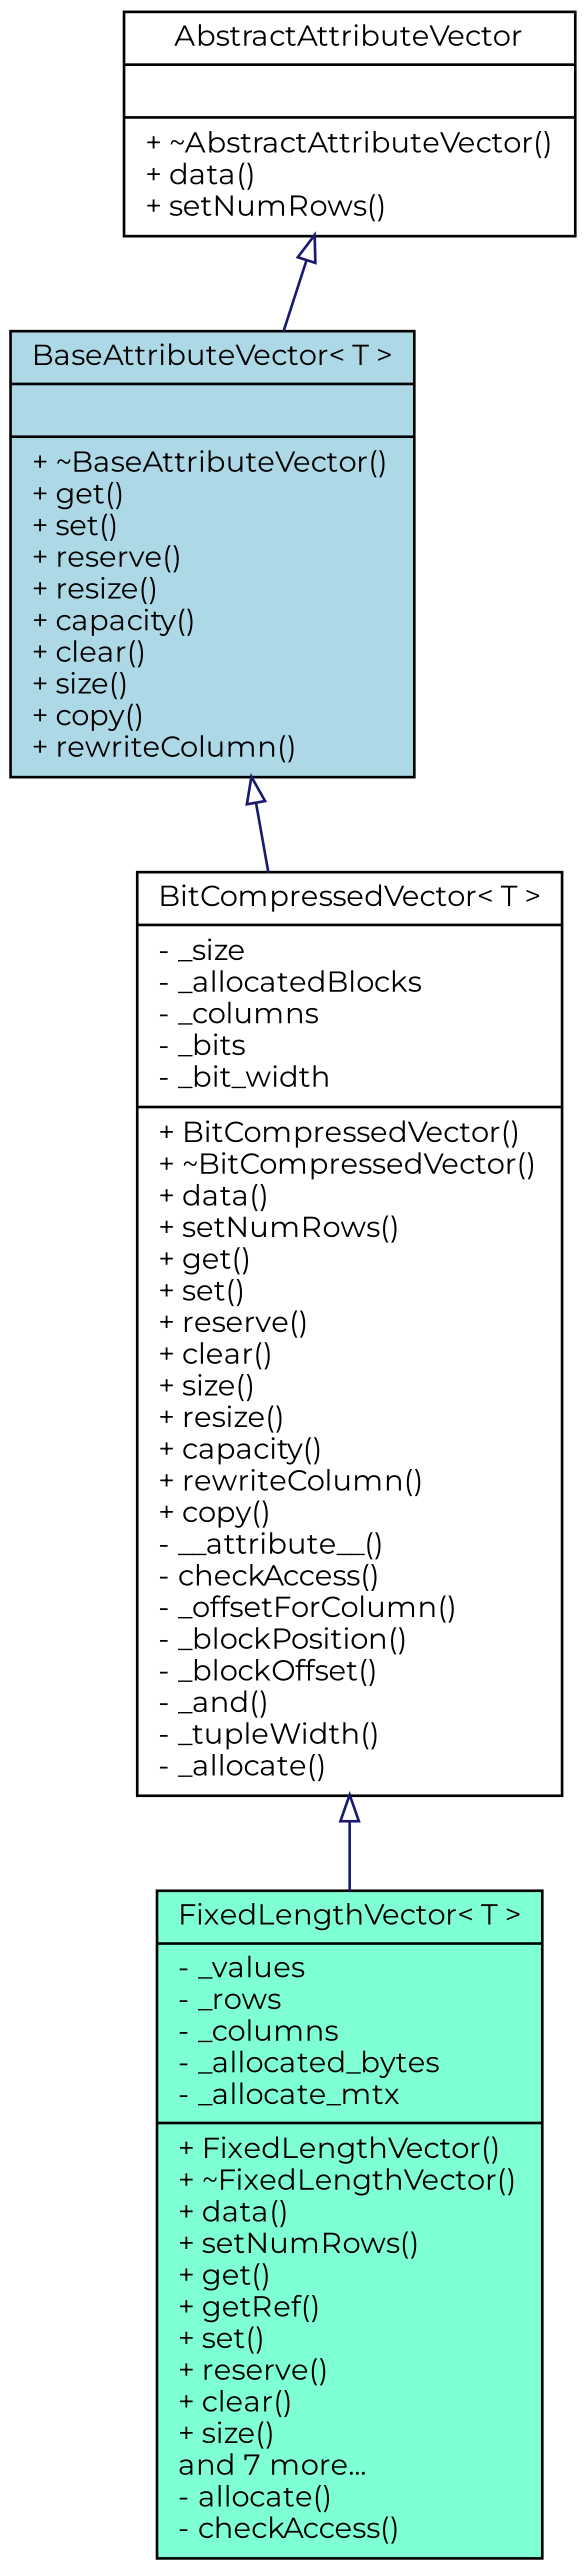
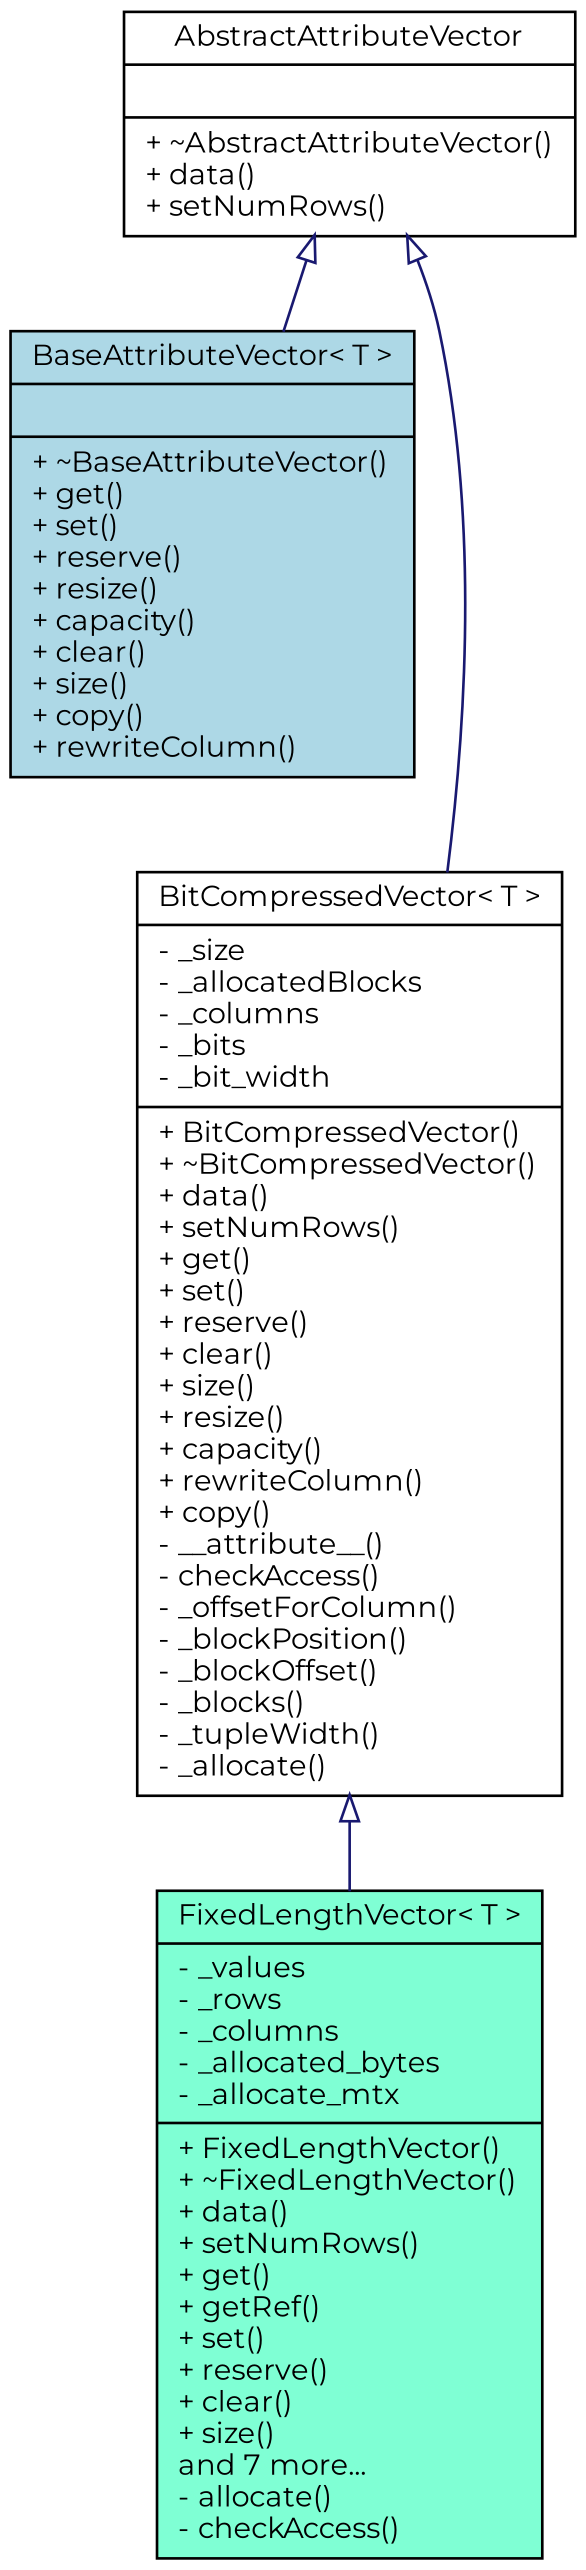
(262, 838) -> (464, 564)
(215, 1703) -> (232, 1703)
